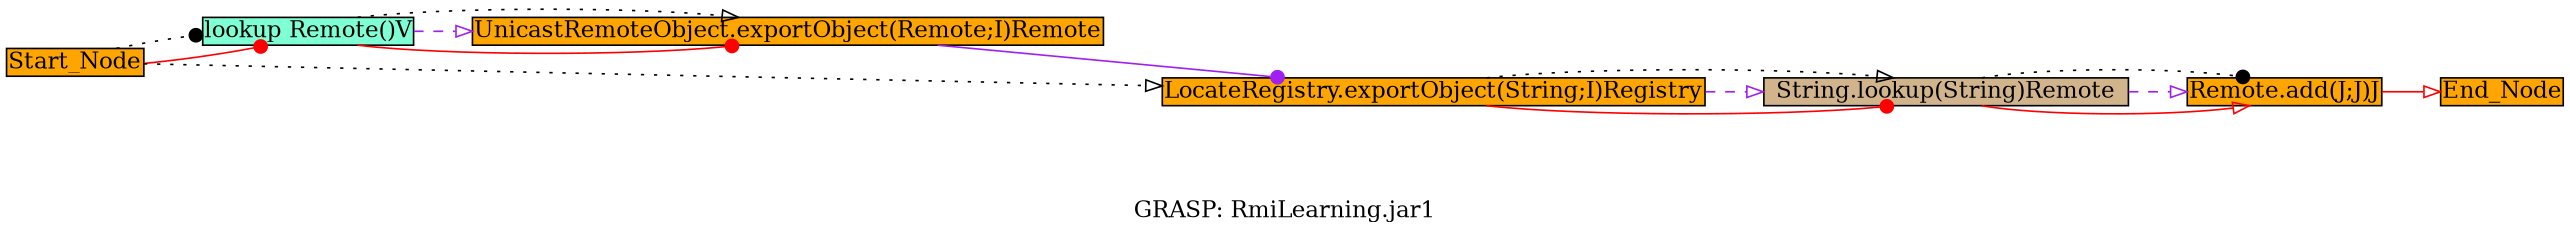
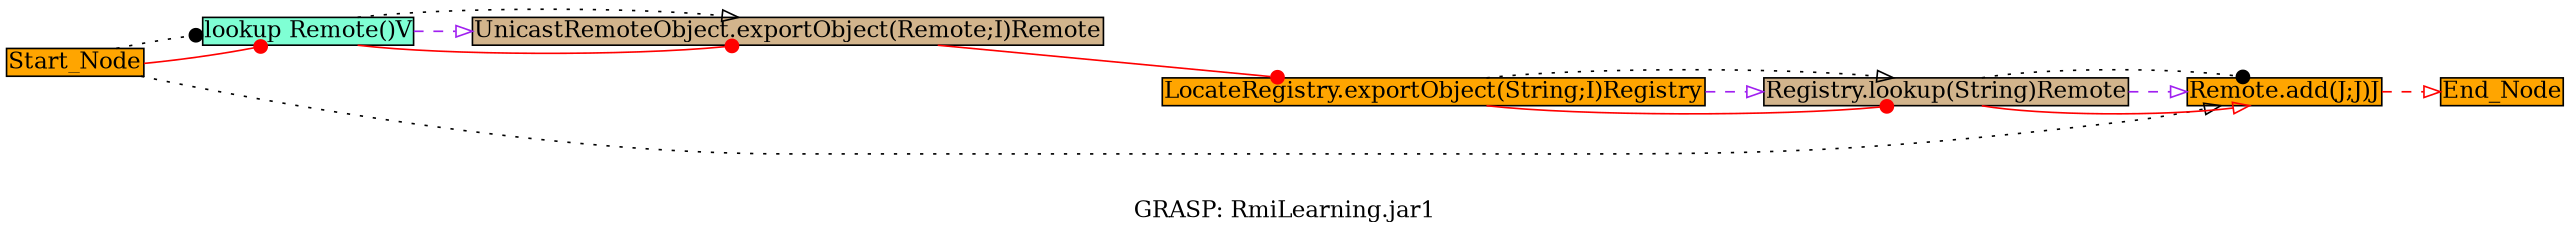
(788, 31) -> (788, 31)
(1104, 61) -> (1104, 61)
(645, 75) -> (1171, 154)
(1946, 92) -> (1946, 92)
(2403, 92) -> (2403, 92)
